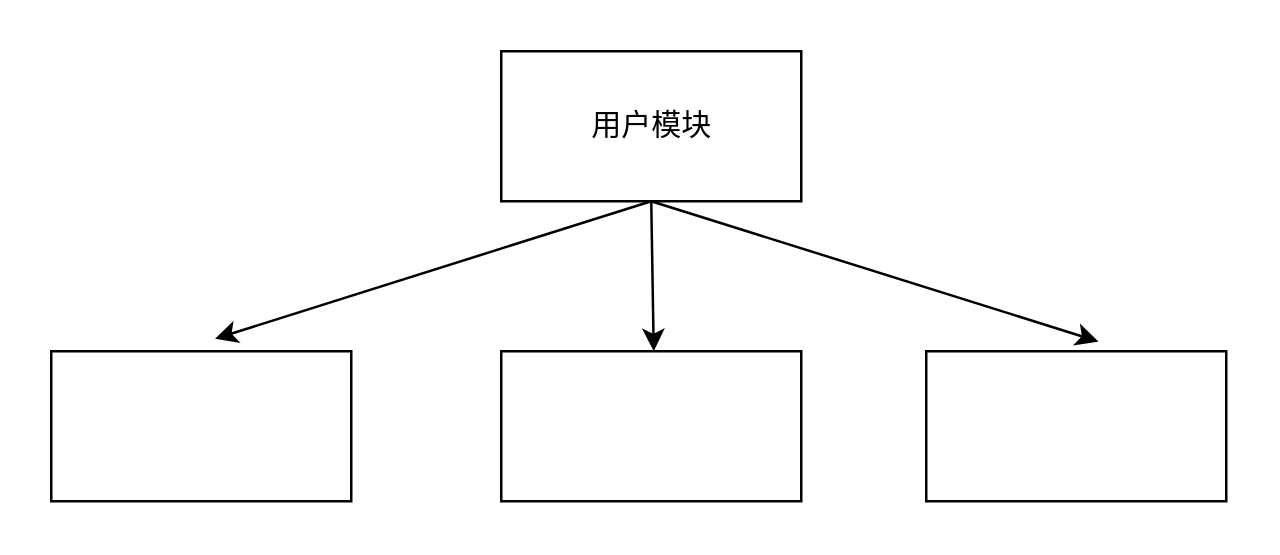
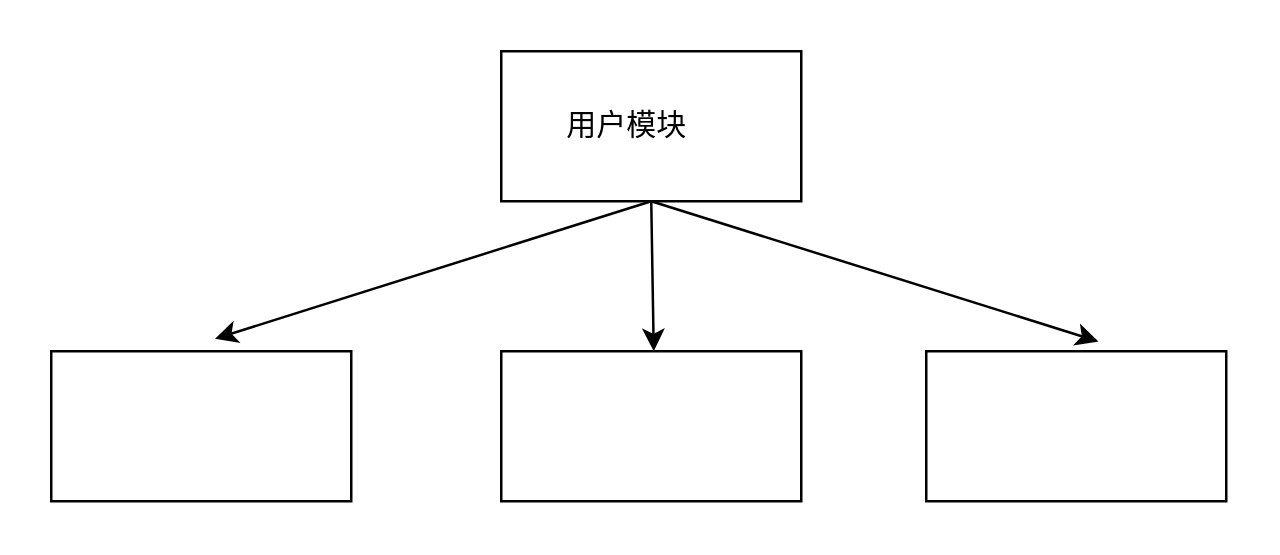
(651, 126) -> (626, 126)
